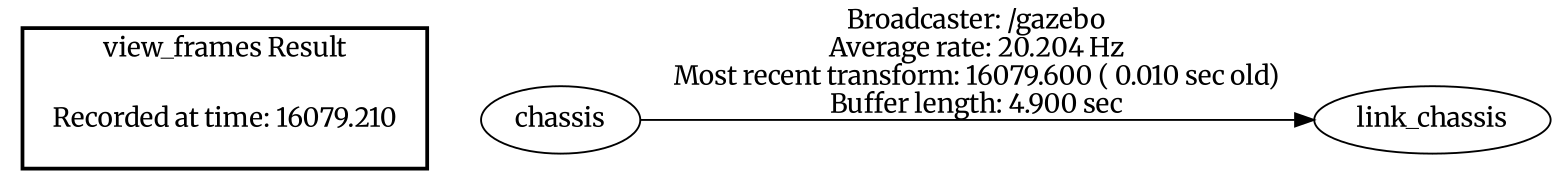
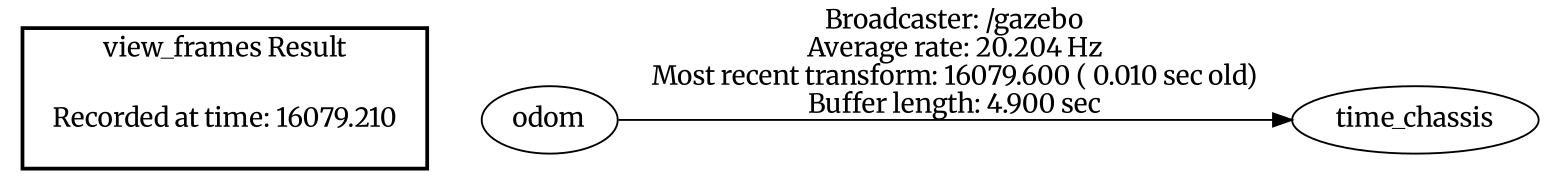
(561, 120) -> (550, 120)
(1432, 120) -> (1415, 120)
